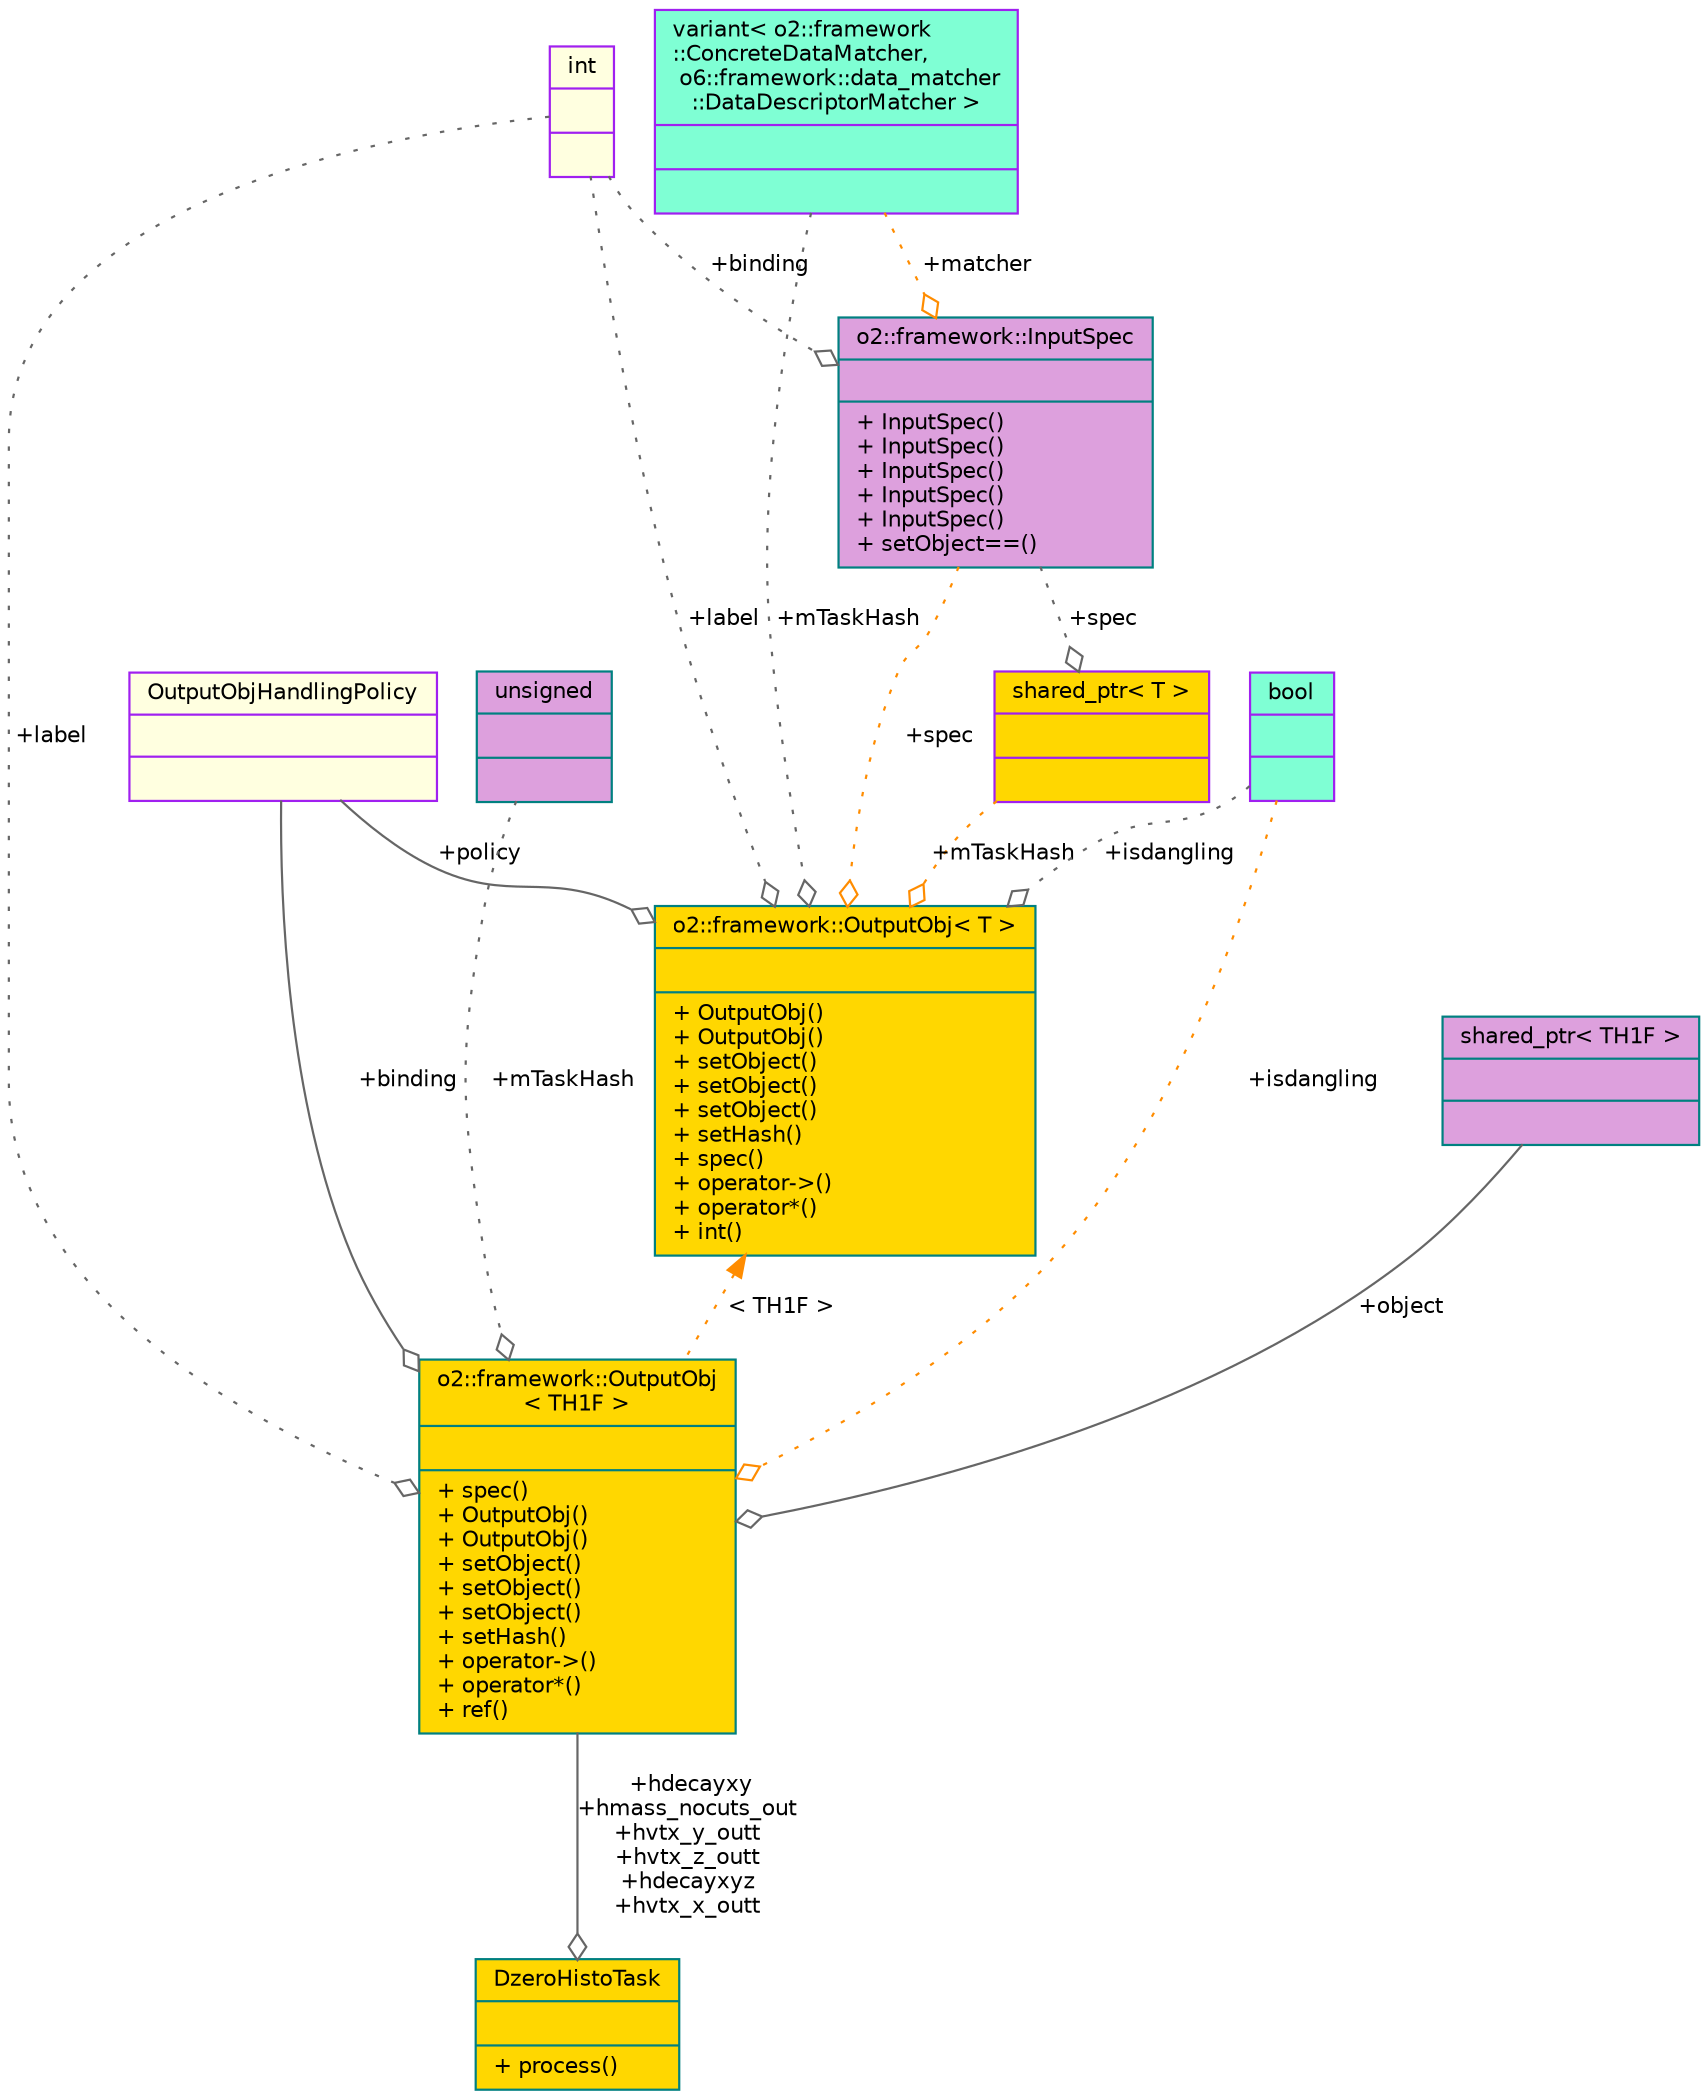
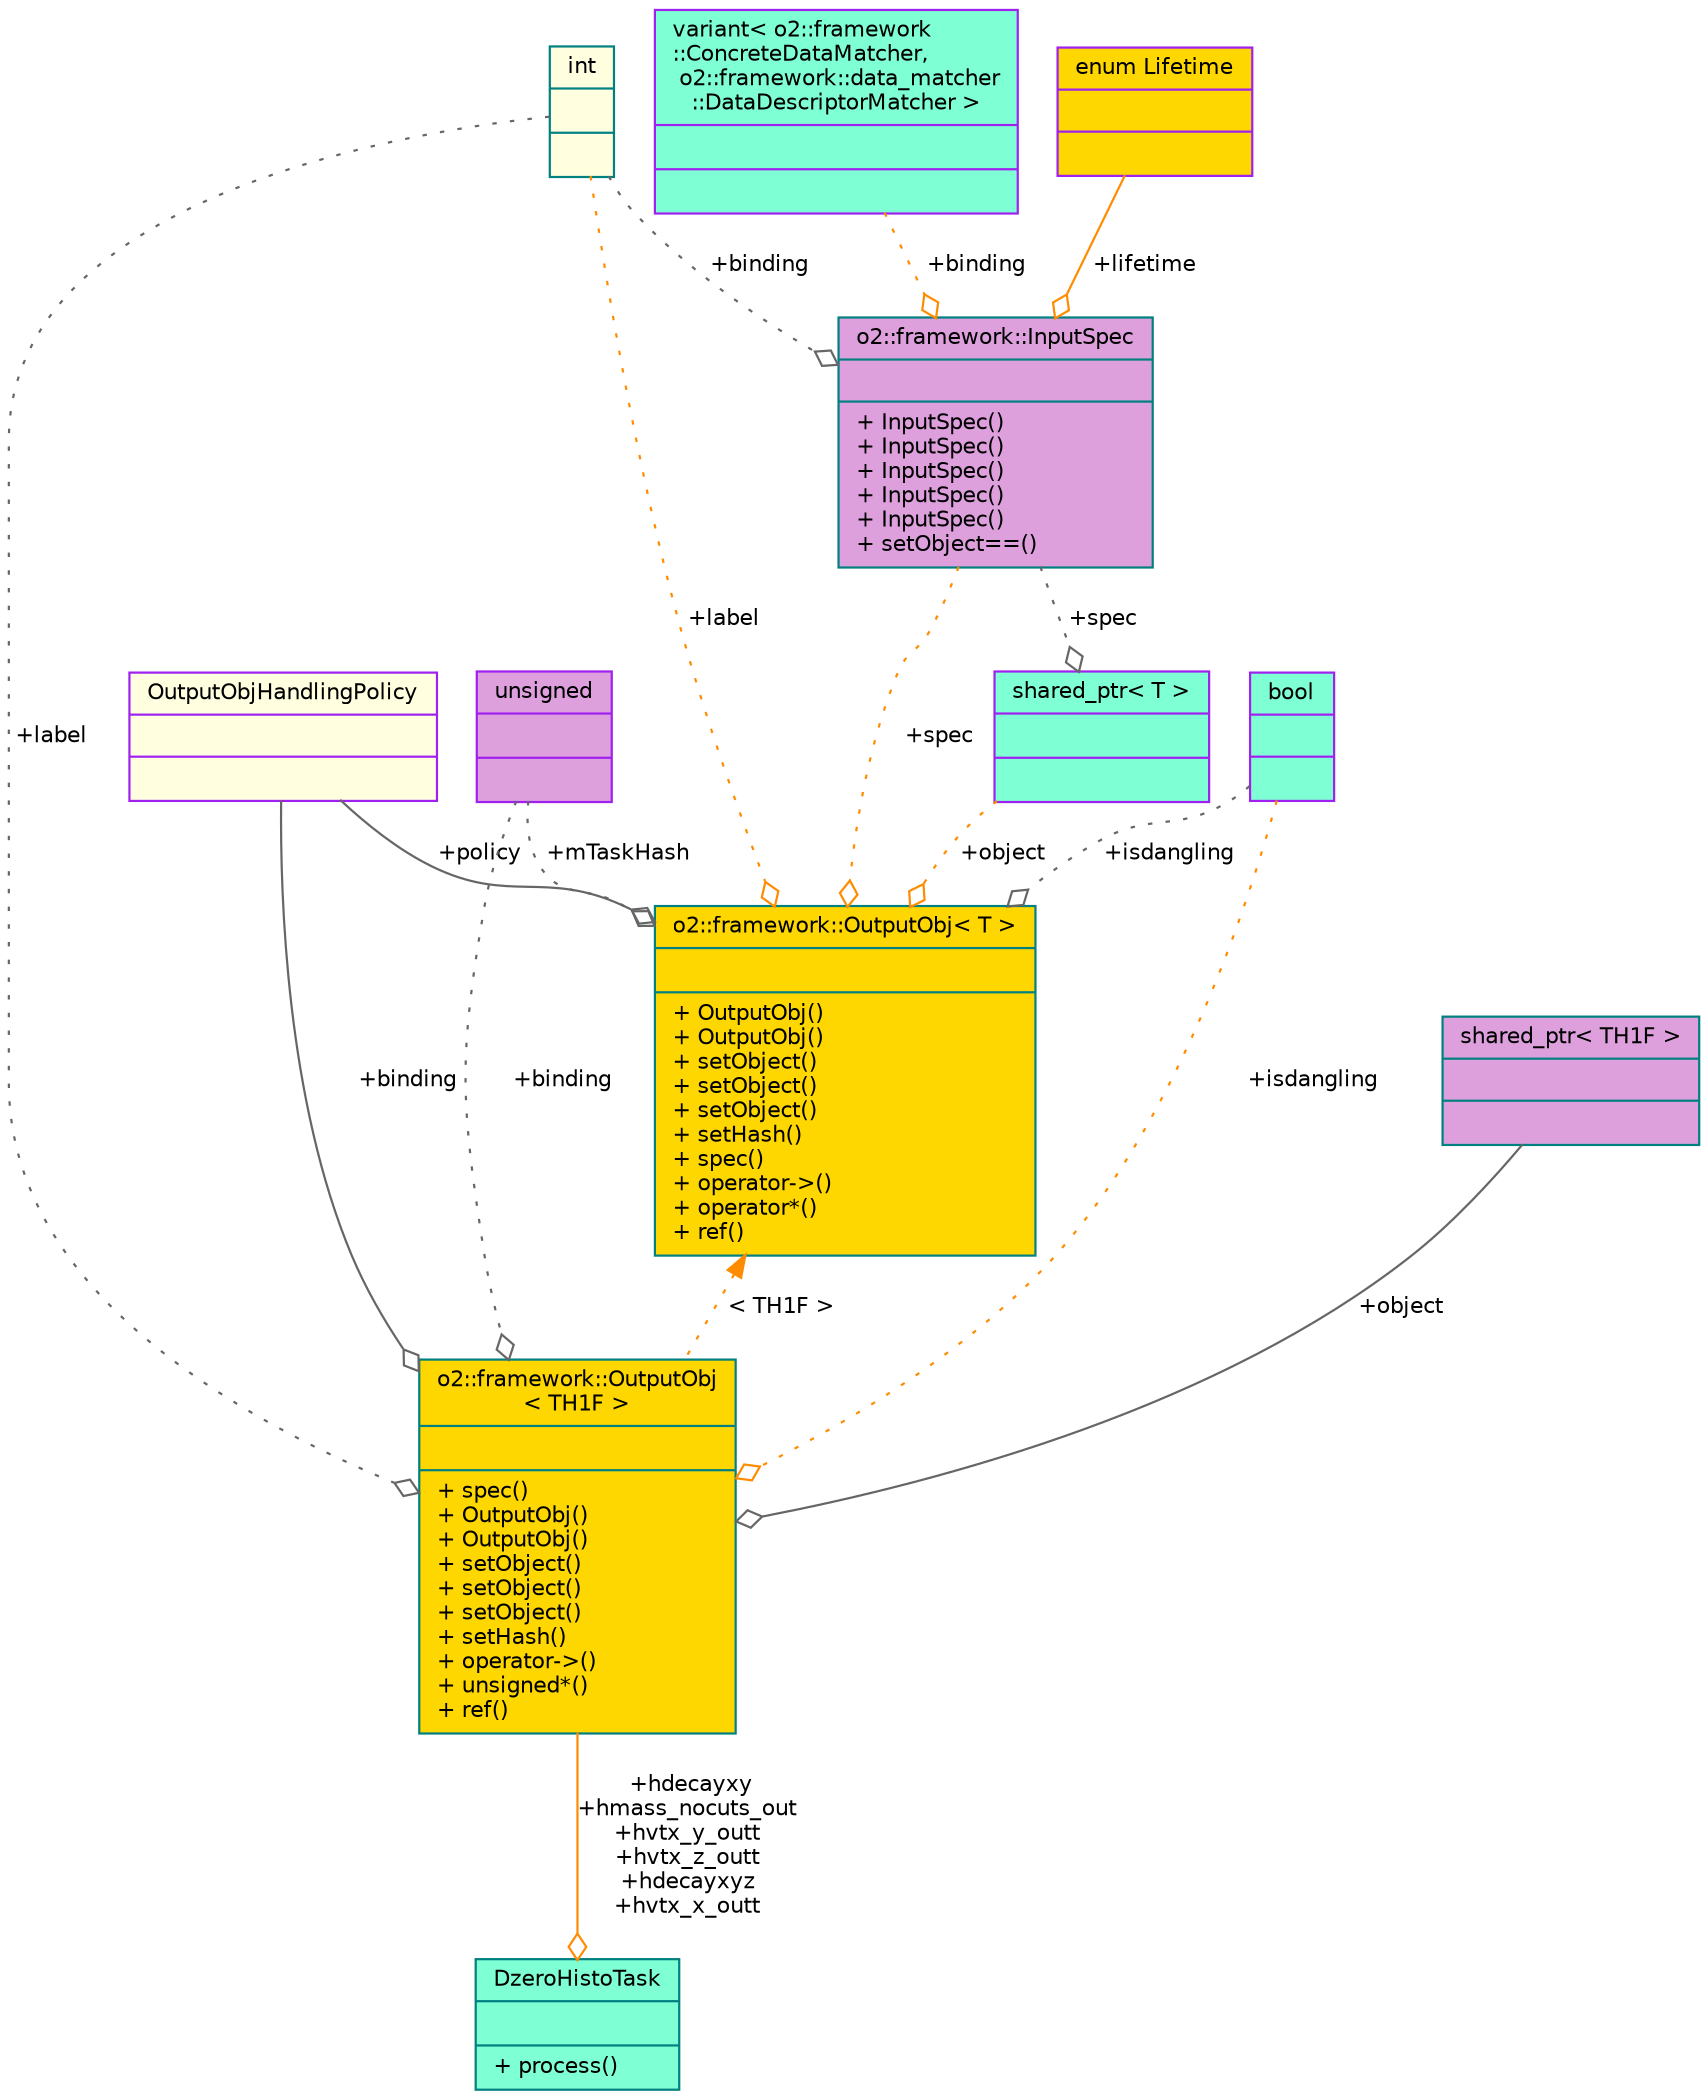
(836, 79) -> (836, 79)
(582, 112) -> (582, 112)
none -> (1155, 112)
(974, 266) -> (974, 266)
(657, 534) -> (657, 534)
(768, 546) -> (543, 871)
(544, 737) -> (544, 737)
(1102, 737) -> (1102, 737)
(1000, 854) -> (1000, 854)
(560, 1081) -> (560, 1081)
(708, 1232) -> (709, 1232)
(510, 1686) -> (513, 1686)
(577, 1833) -> (577, 1833)
(577, 2024) -> (577, 2024)
